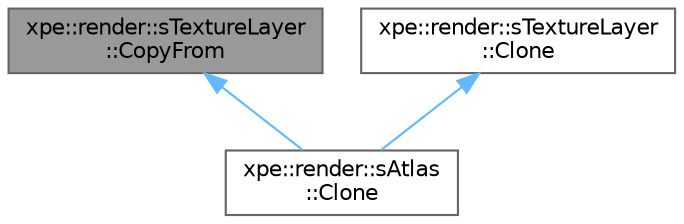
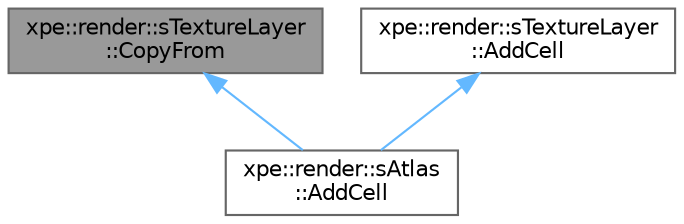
(518, 41) -> (518, 41)
(342, 183) -> (342, 183)
